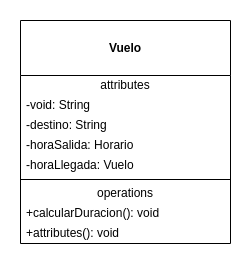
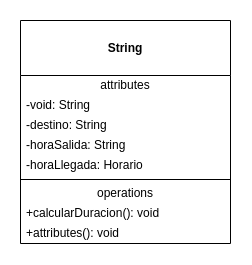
(126, 35) -> (126, 35)
(86, 146) -> (83, 146)
(84, 166) -> (91, 166)
